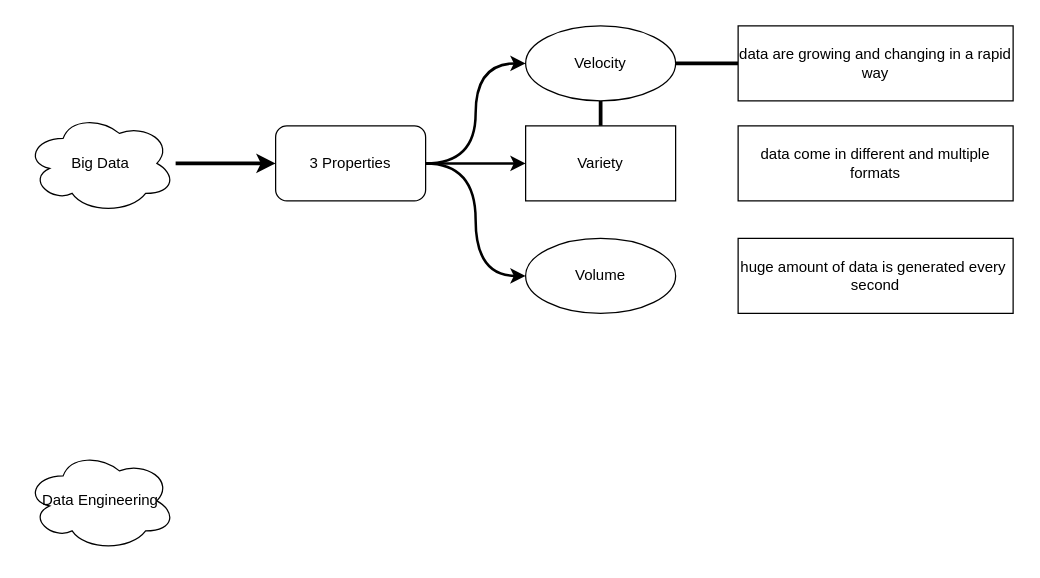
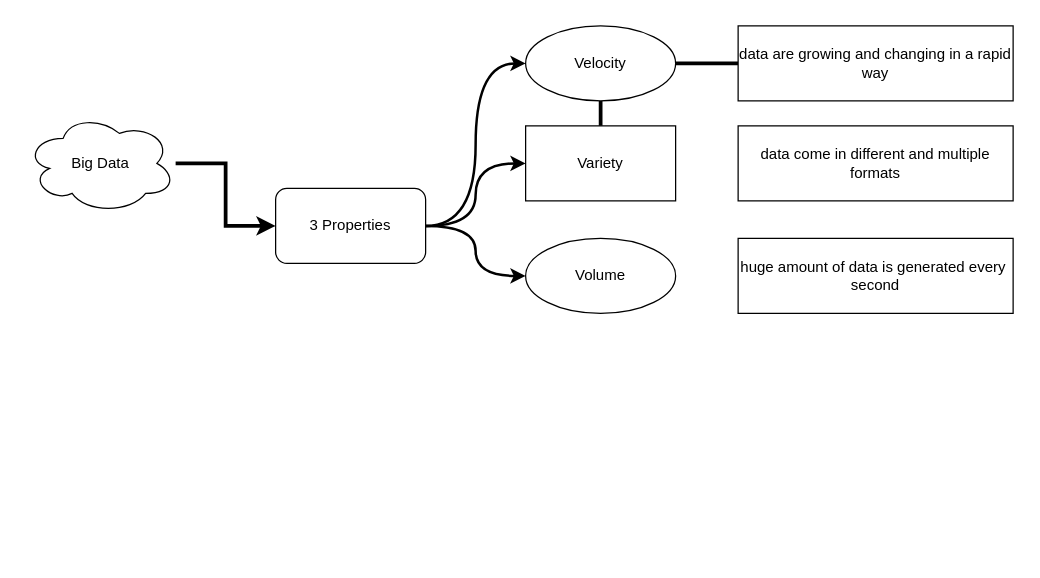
(351, 163) -> (351, 226)
(101, 501) -> none
